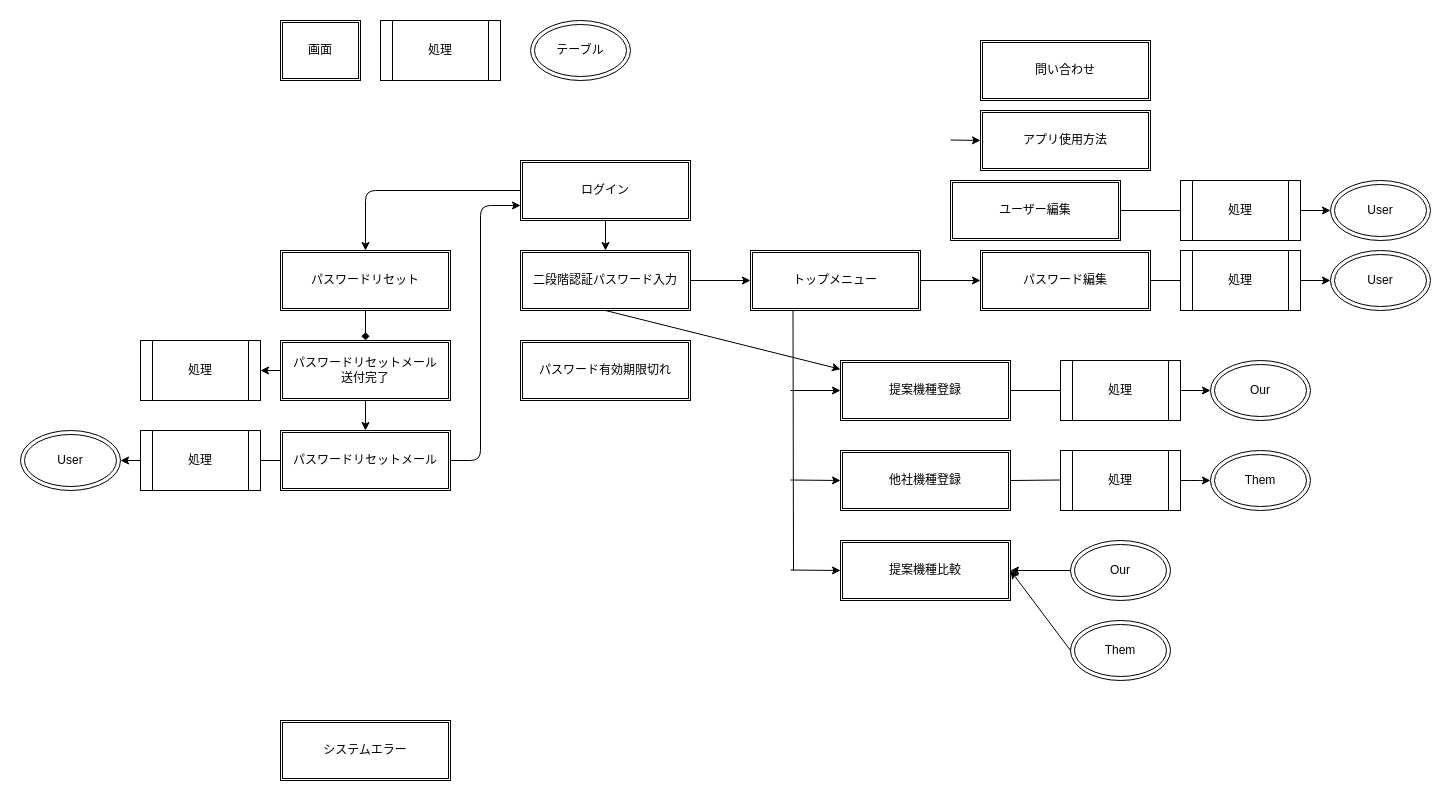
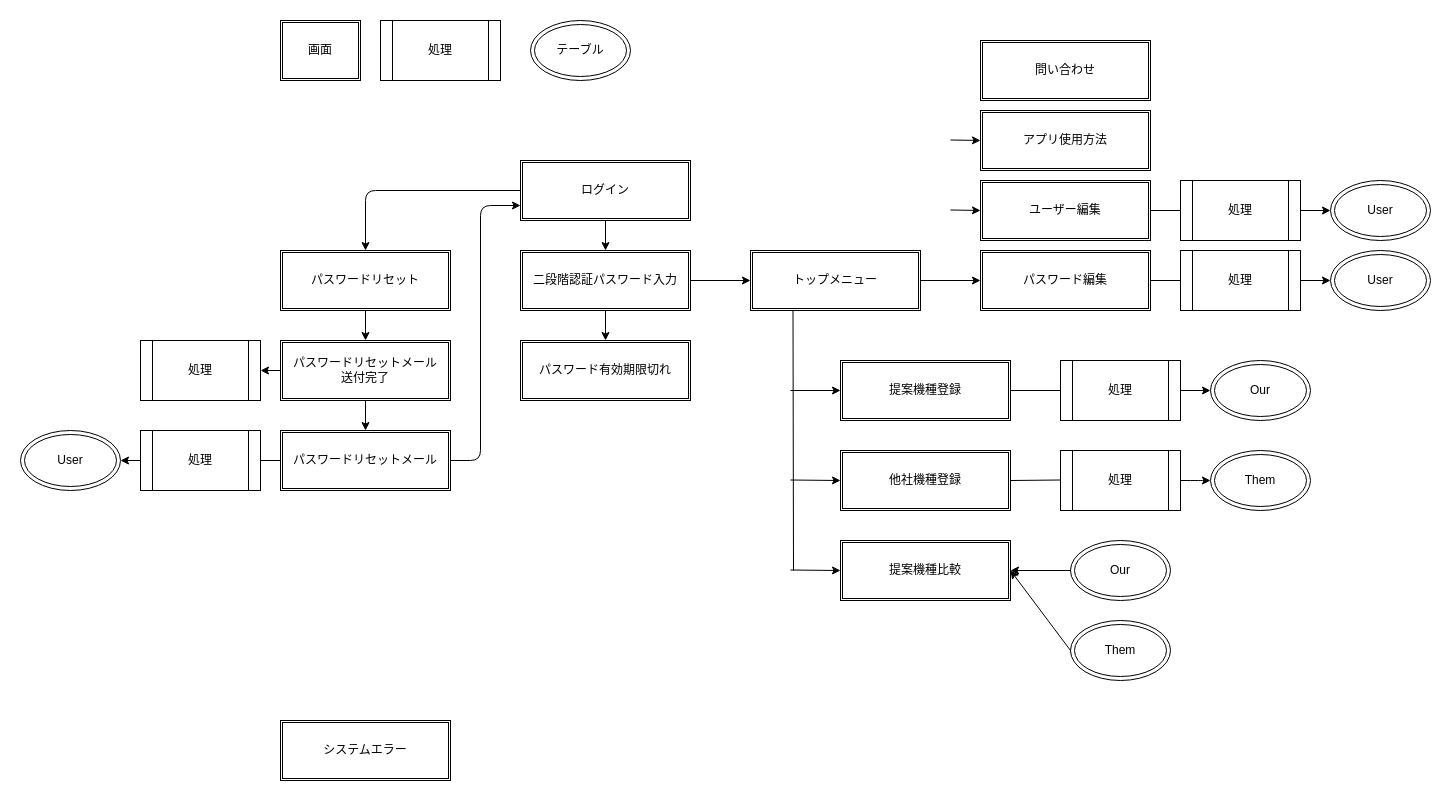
(1036, 211) -> (1066, 211)
(366, 331) -> (366, 332)
(719, 339) -> (606, 322)
